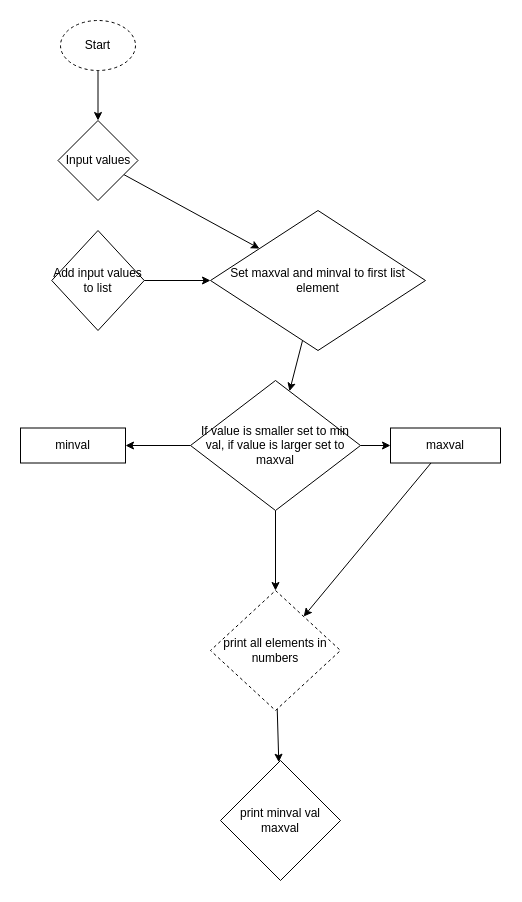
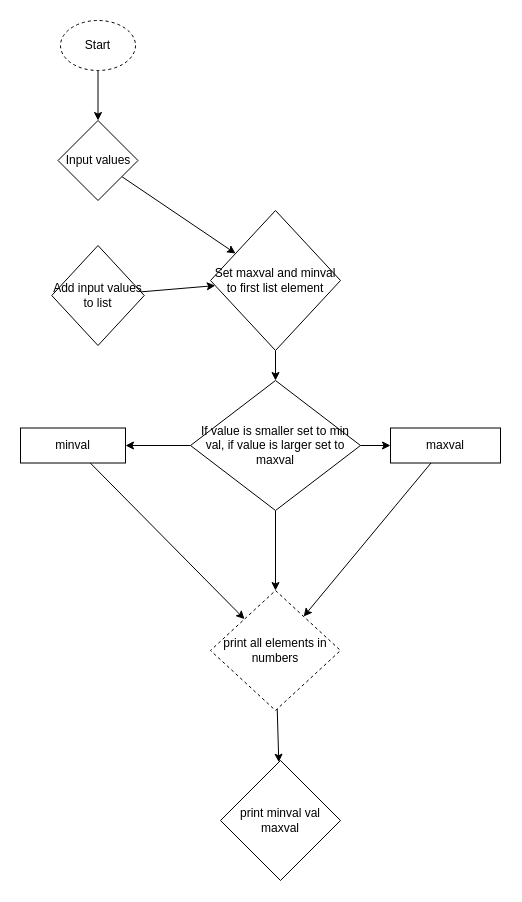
(98, 281) -> (98, 296)
(318, 281) -> (276, 281)
none -> (165, 538)
